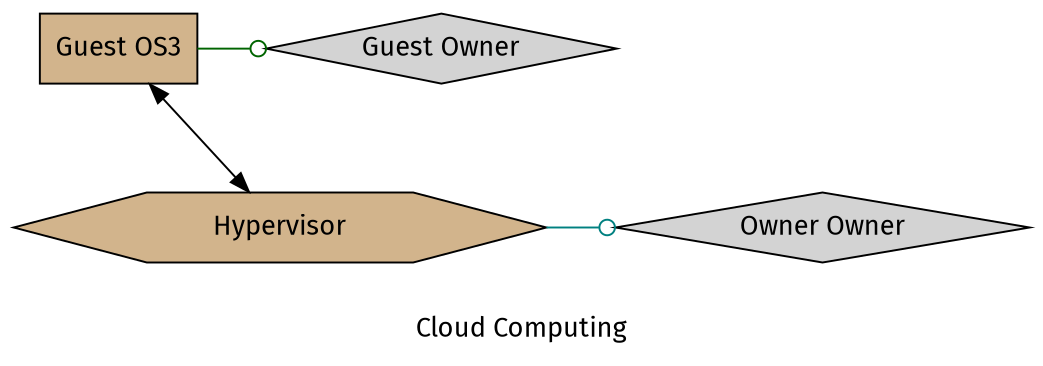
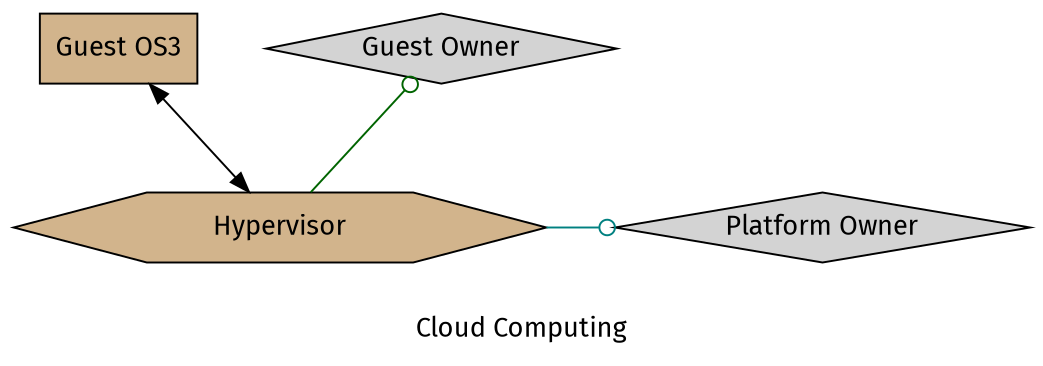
(224, 49) -> (358, 141)
(822, 228) -> (822, 228)
